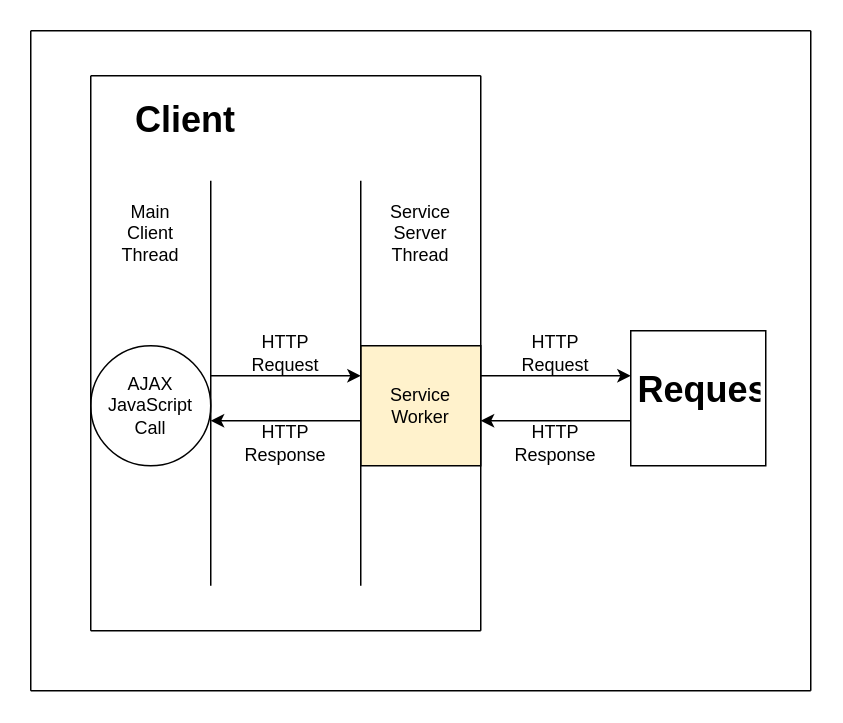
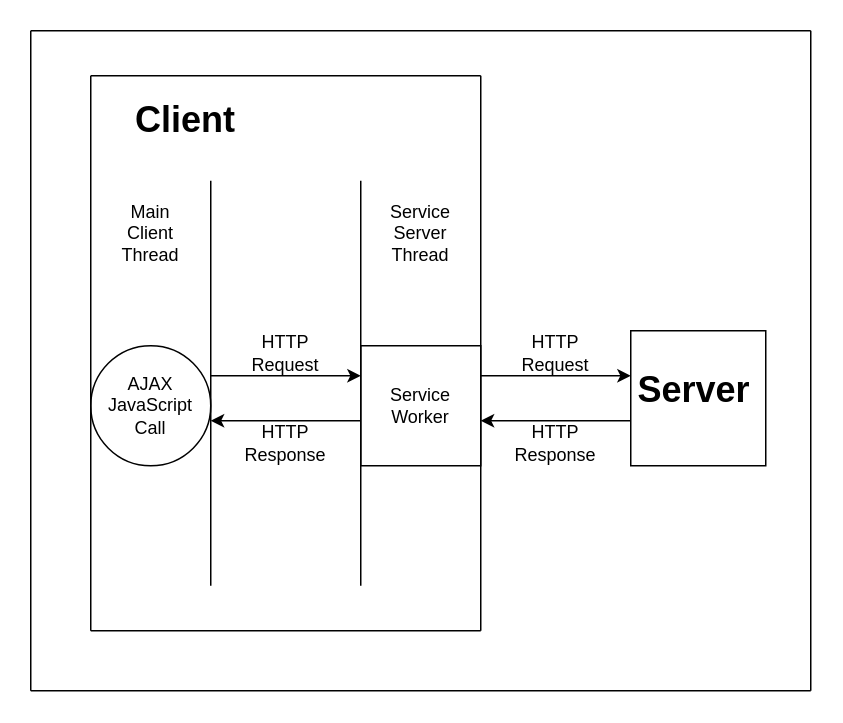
(674, 357) -> (668, 357)
(421, 406) -> (421, 406)
